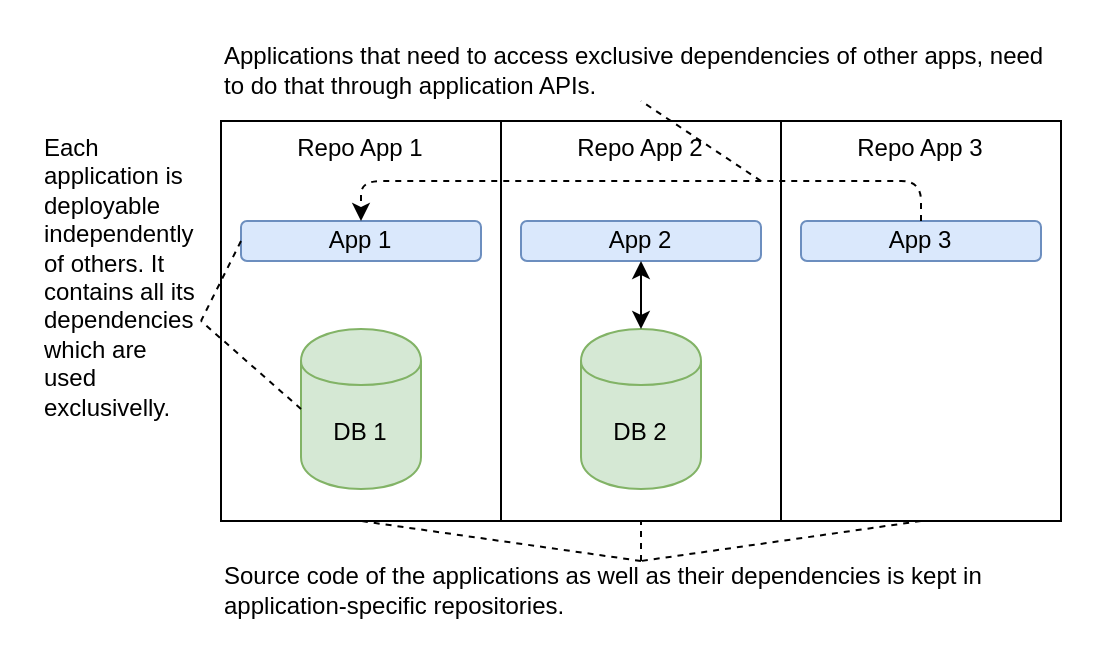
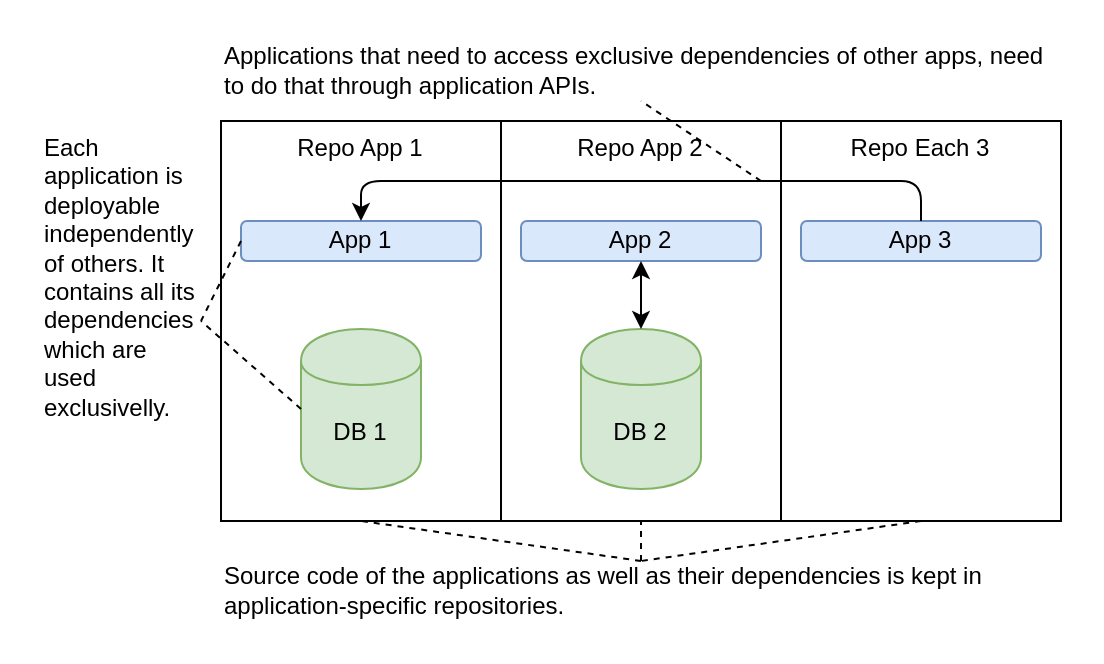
(921, 149) -> (921, 149)
(644, 181) -> (644, 181)
